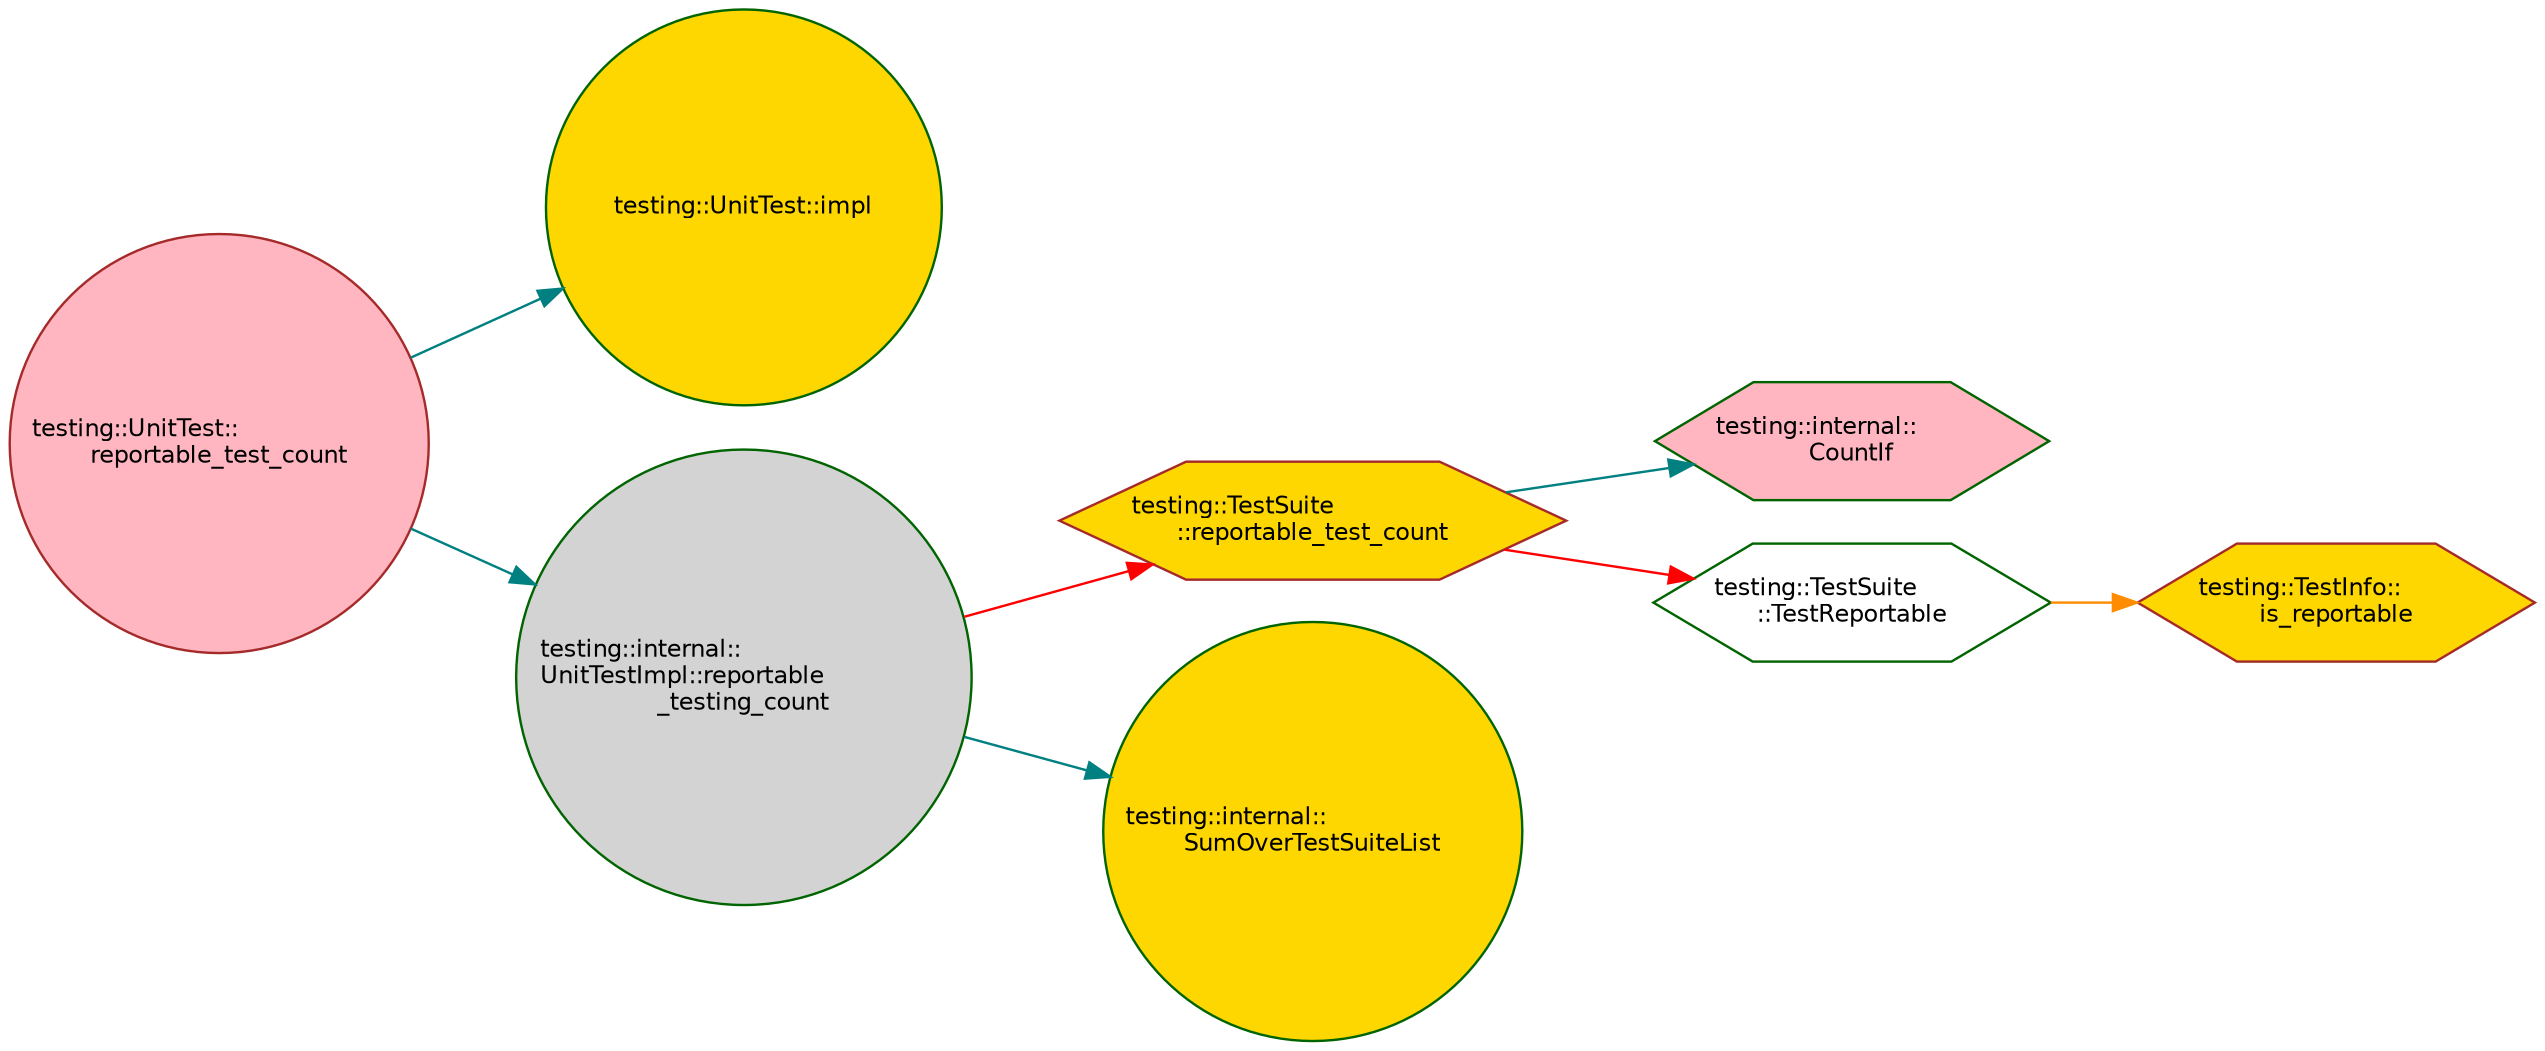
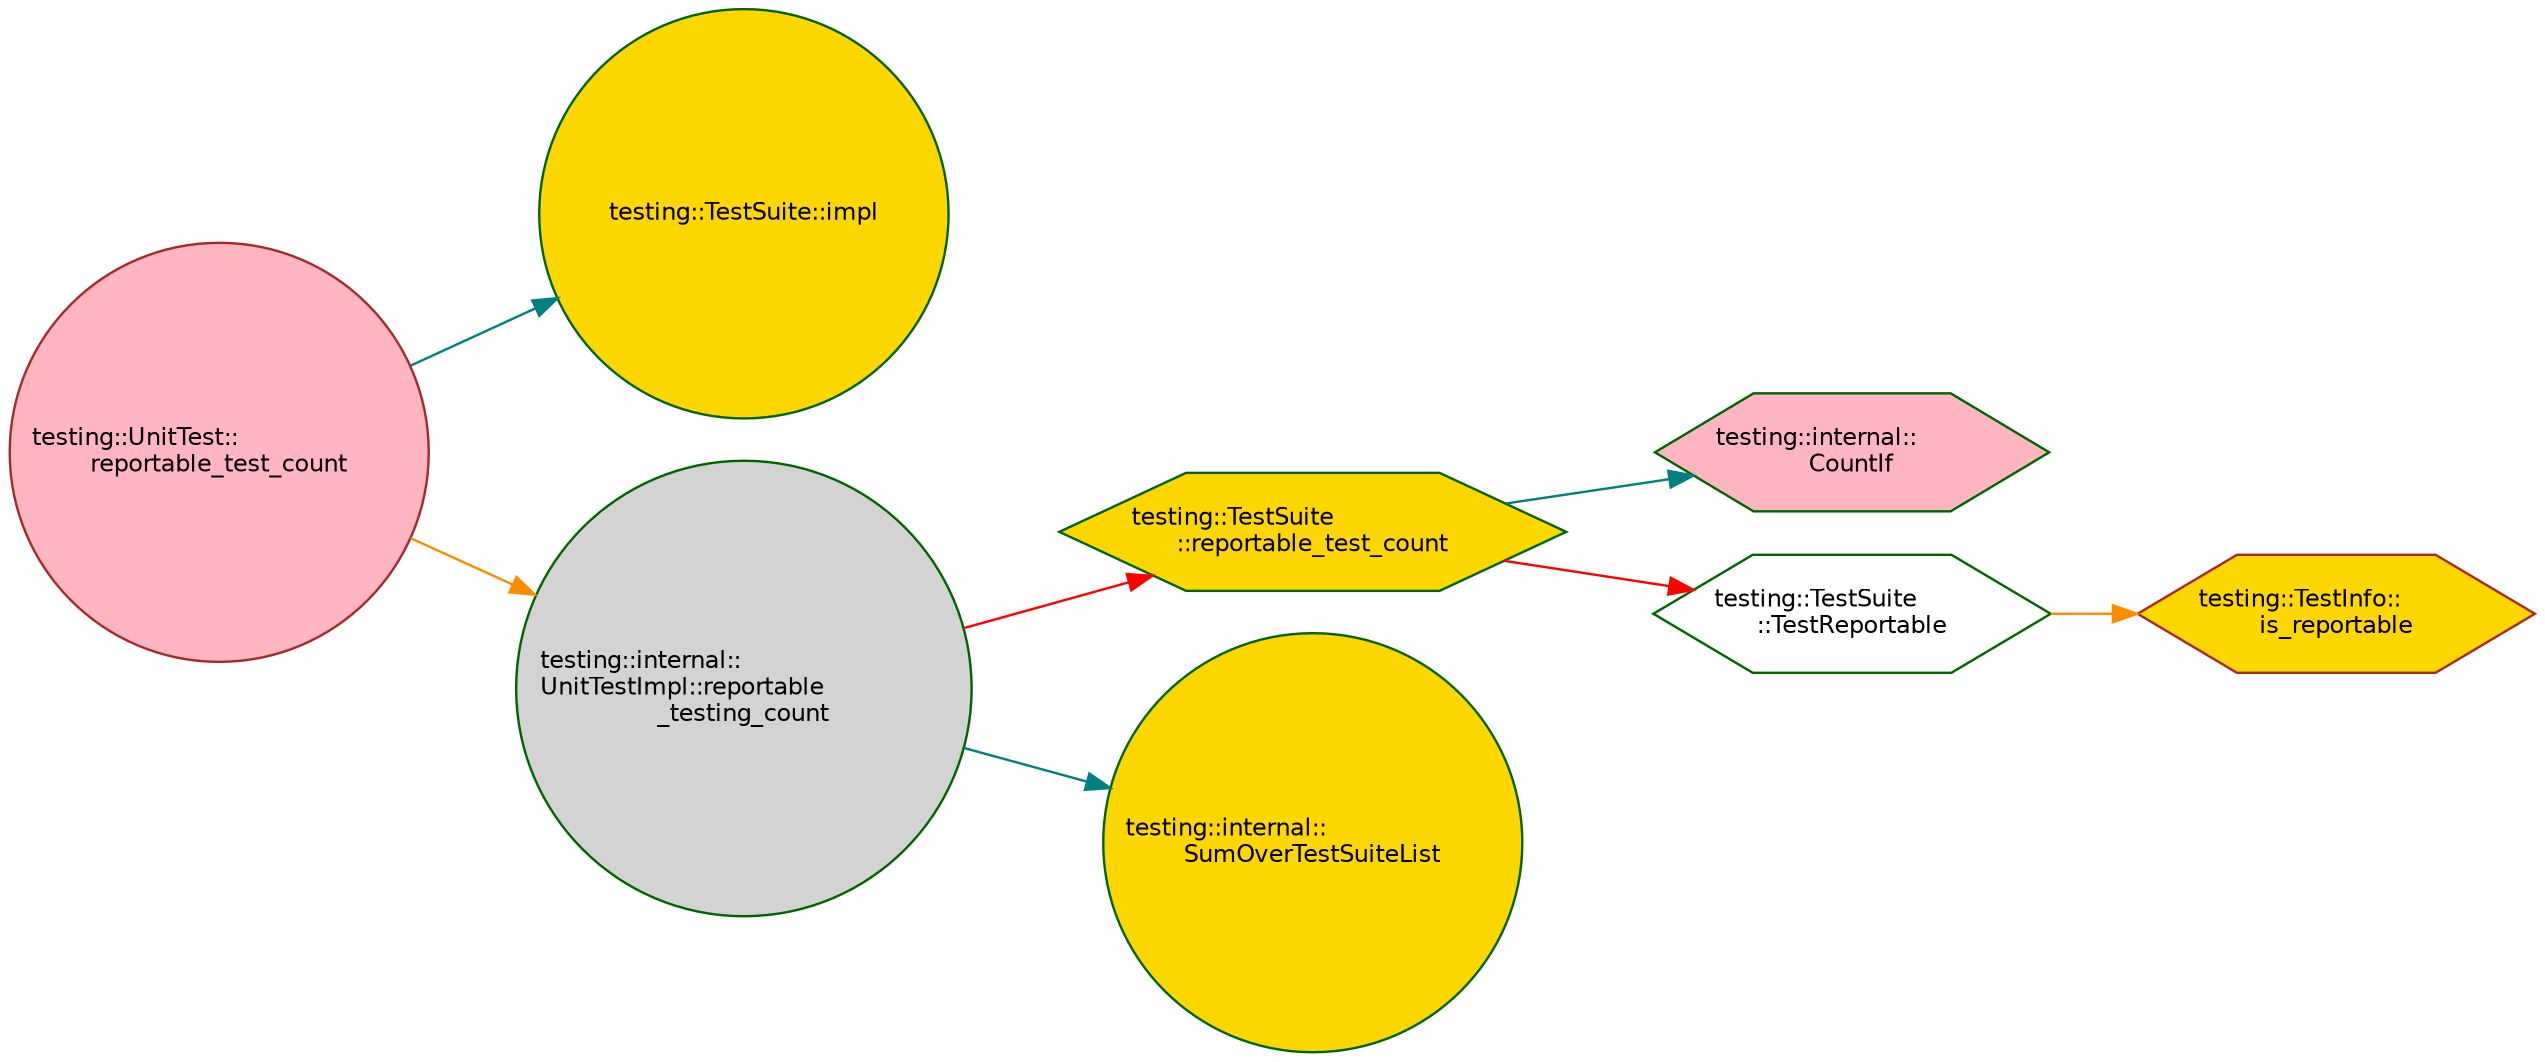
(744, 207) -> (744, 214)
(1313, 521) -> (1313, 532)
(462, 552) -> (462, 561)
